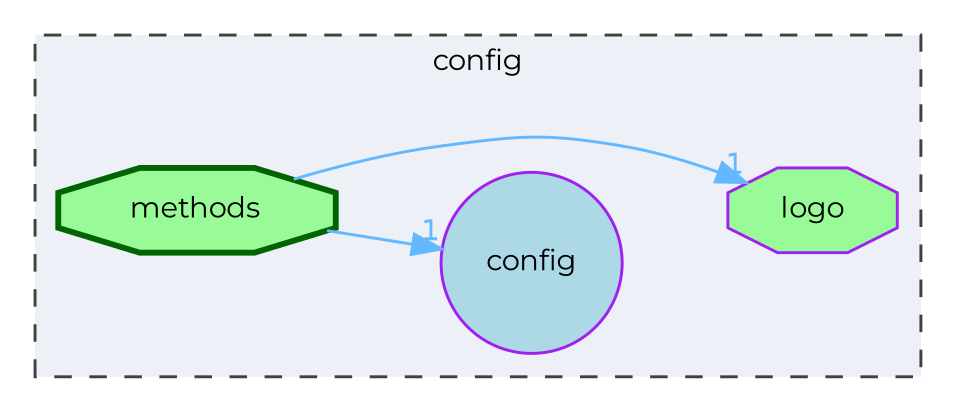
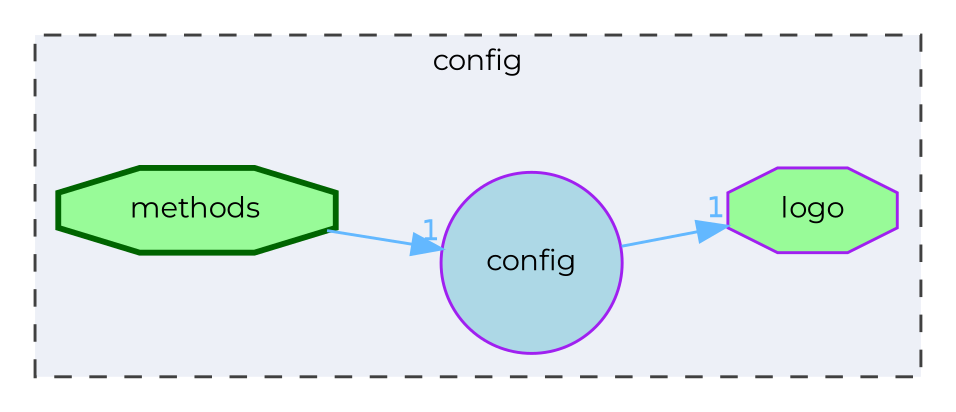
(506, 138) -> (660, 239)
